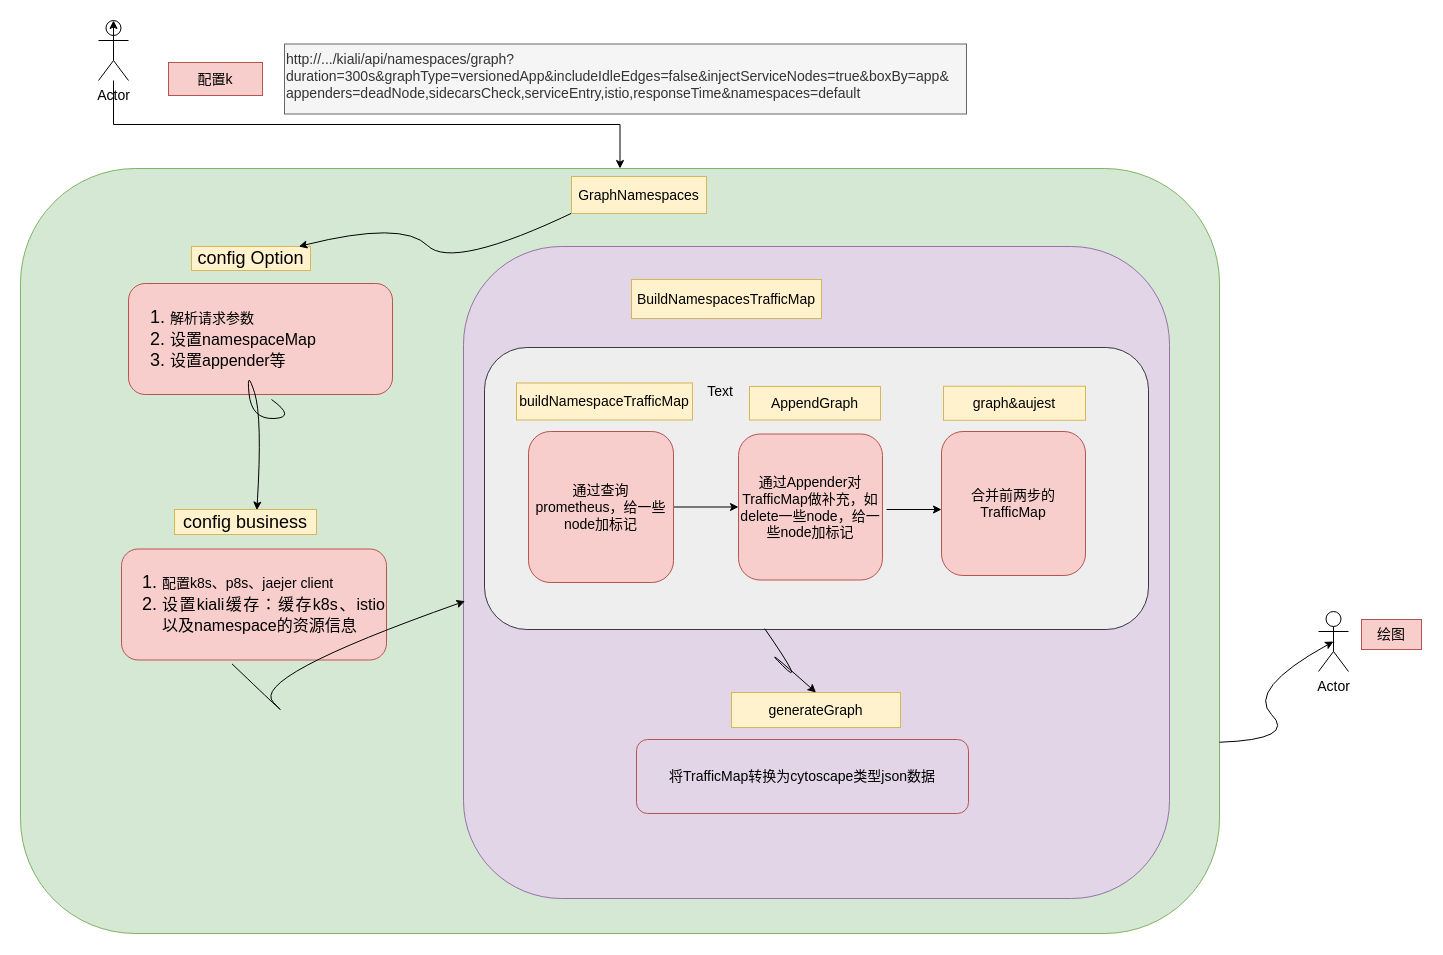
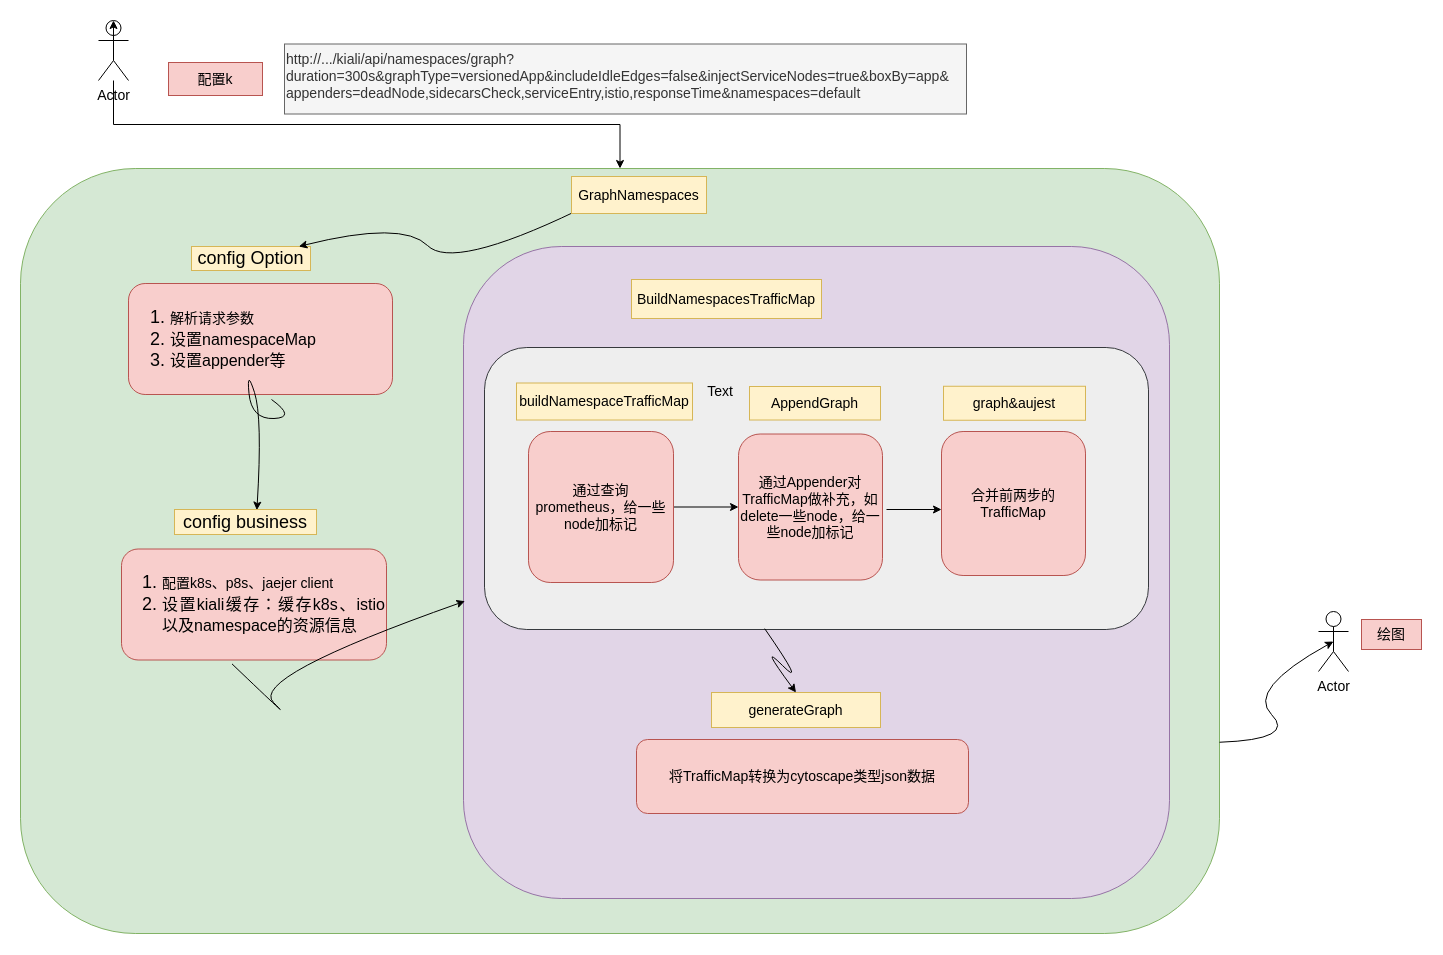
(816, 710) -> (796, 710)
(803, 777) -> (803, 777)
